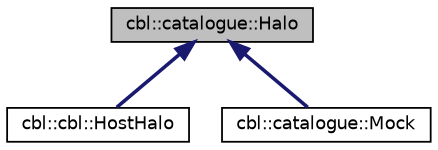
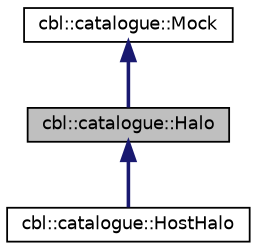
(276, 81) -> (128, 84)
(98, 125) -> (128, 225)
